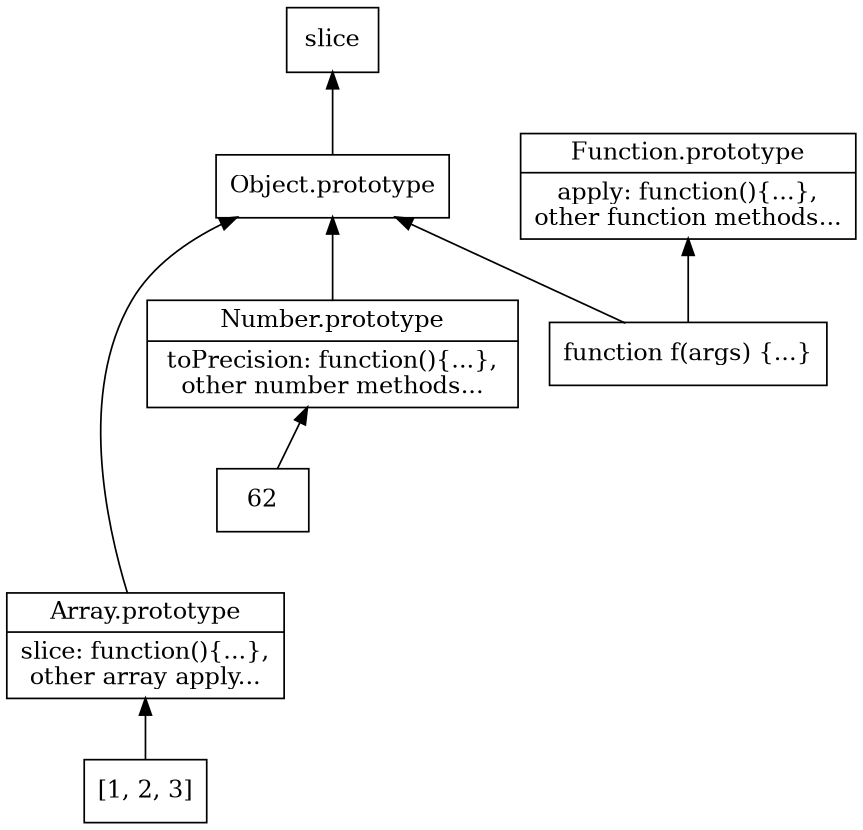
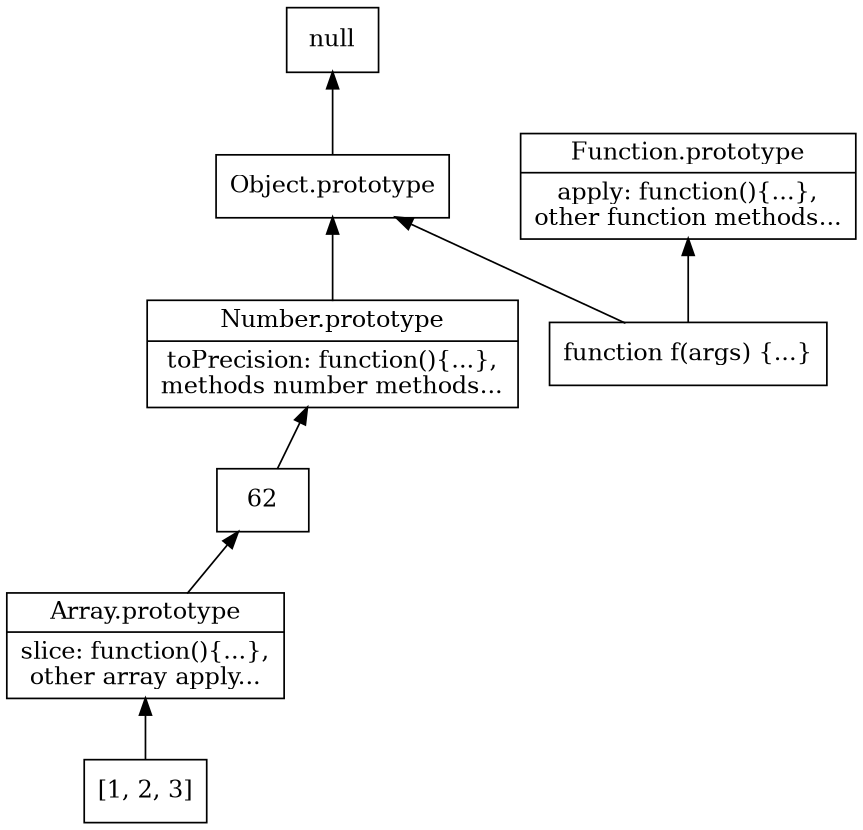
(333, 40) -> (333, 40)
(104, 386) -> (207, 569)
(333, 386) -> (333, 386)
